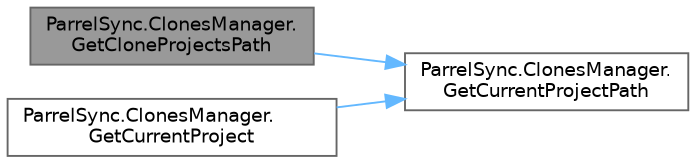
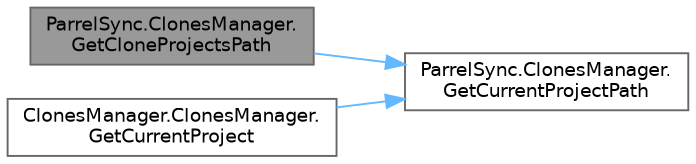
(172, 127) -> (172, 127)
